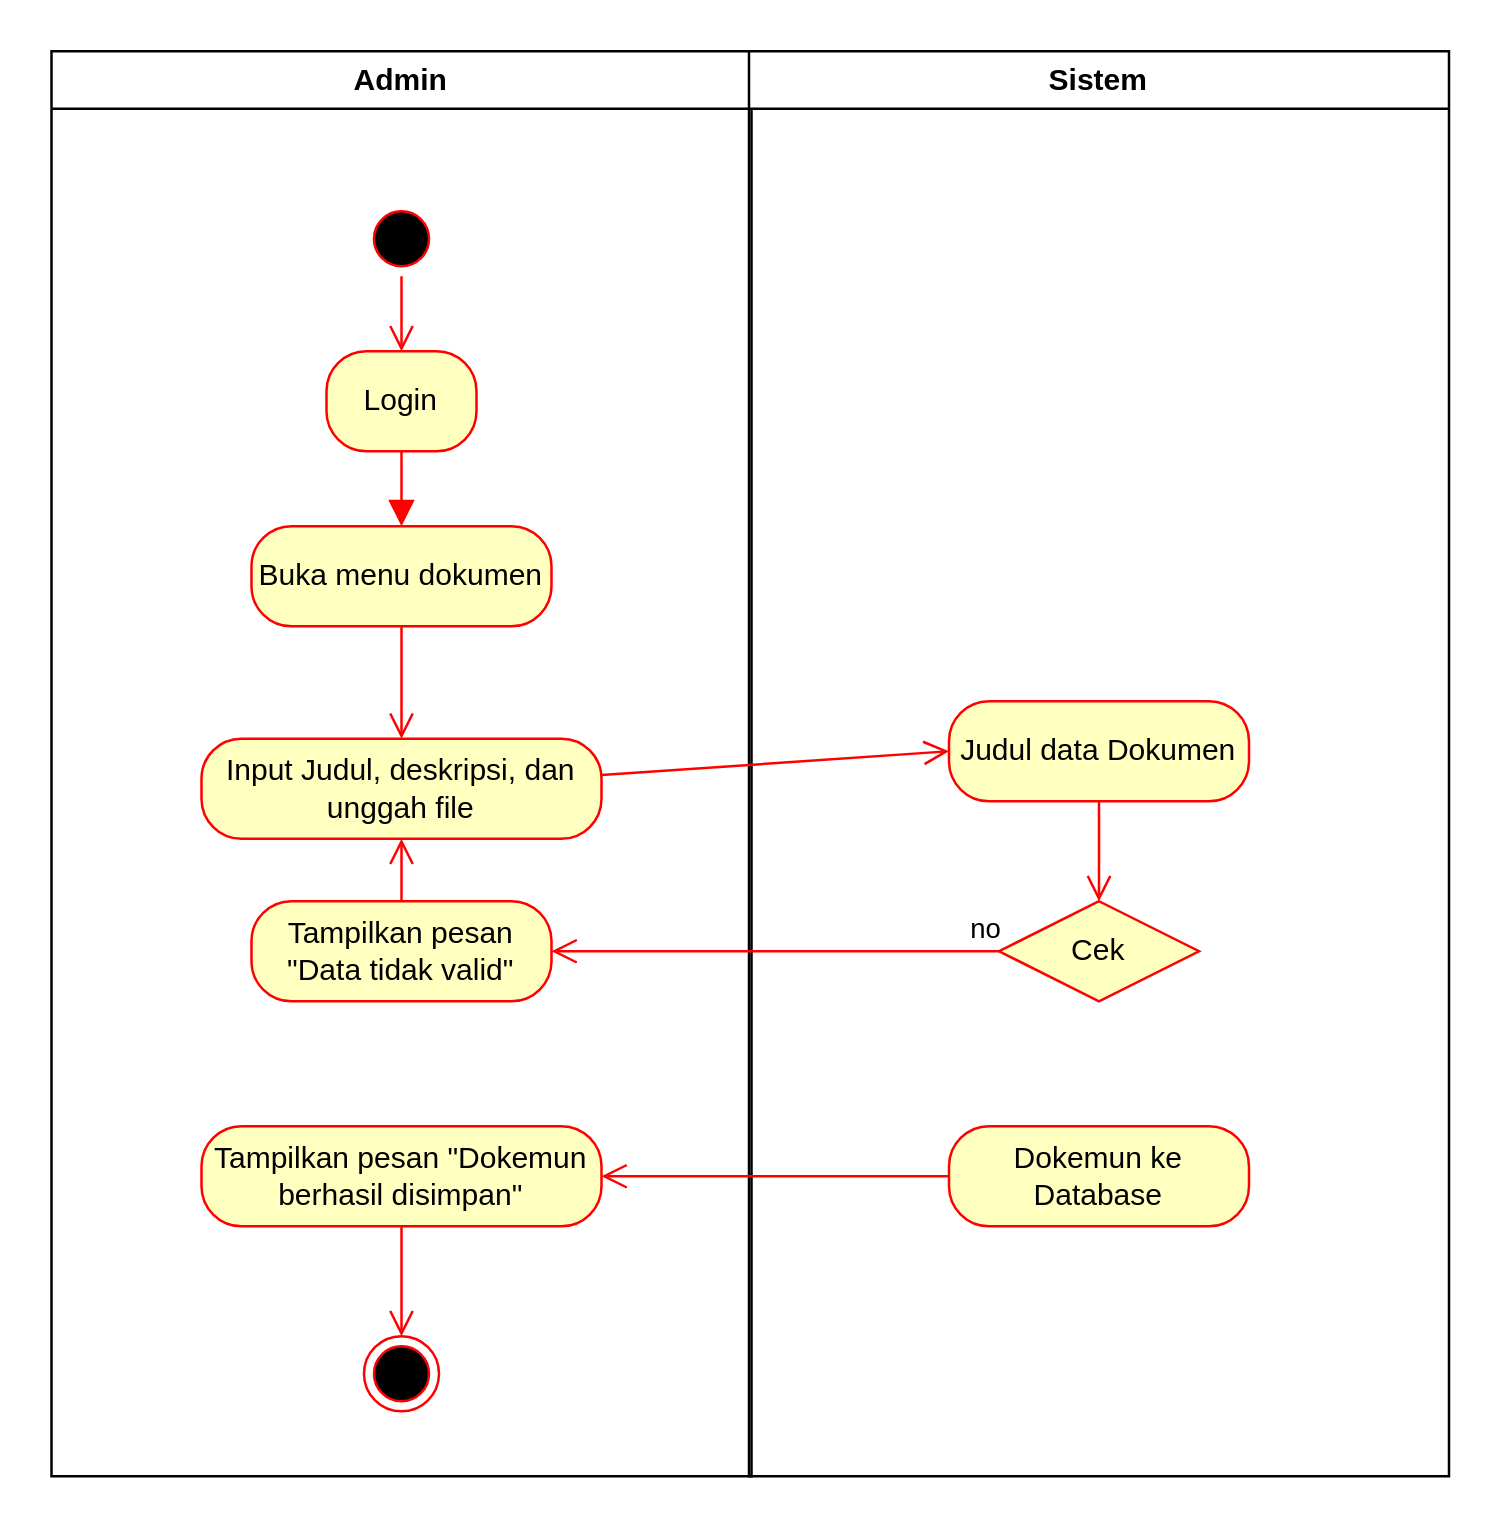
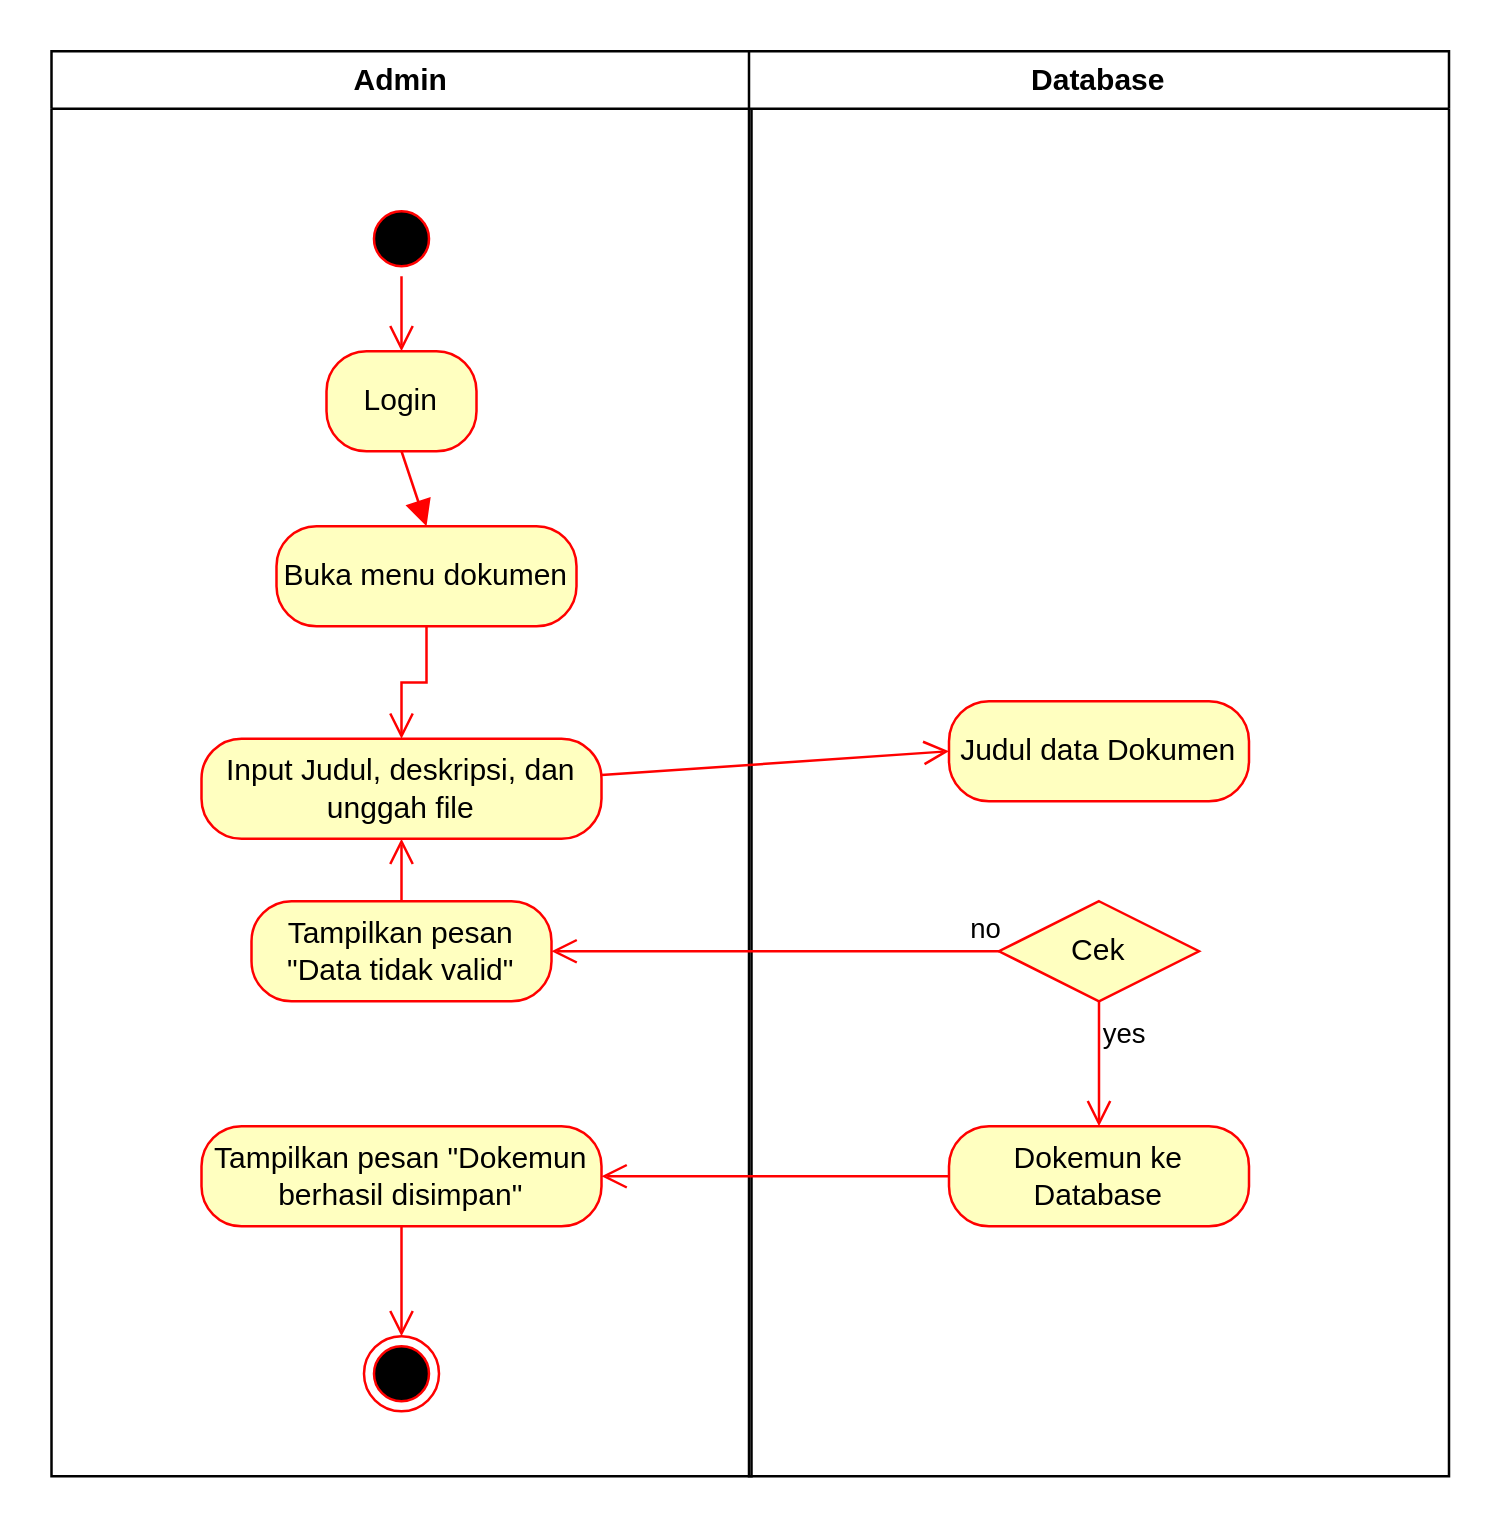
(1099, 81) -> (1099, 81)
(401, 576) -> (426, 576)
(1099, 848) -> none
none -> (1099, 1060)
